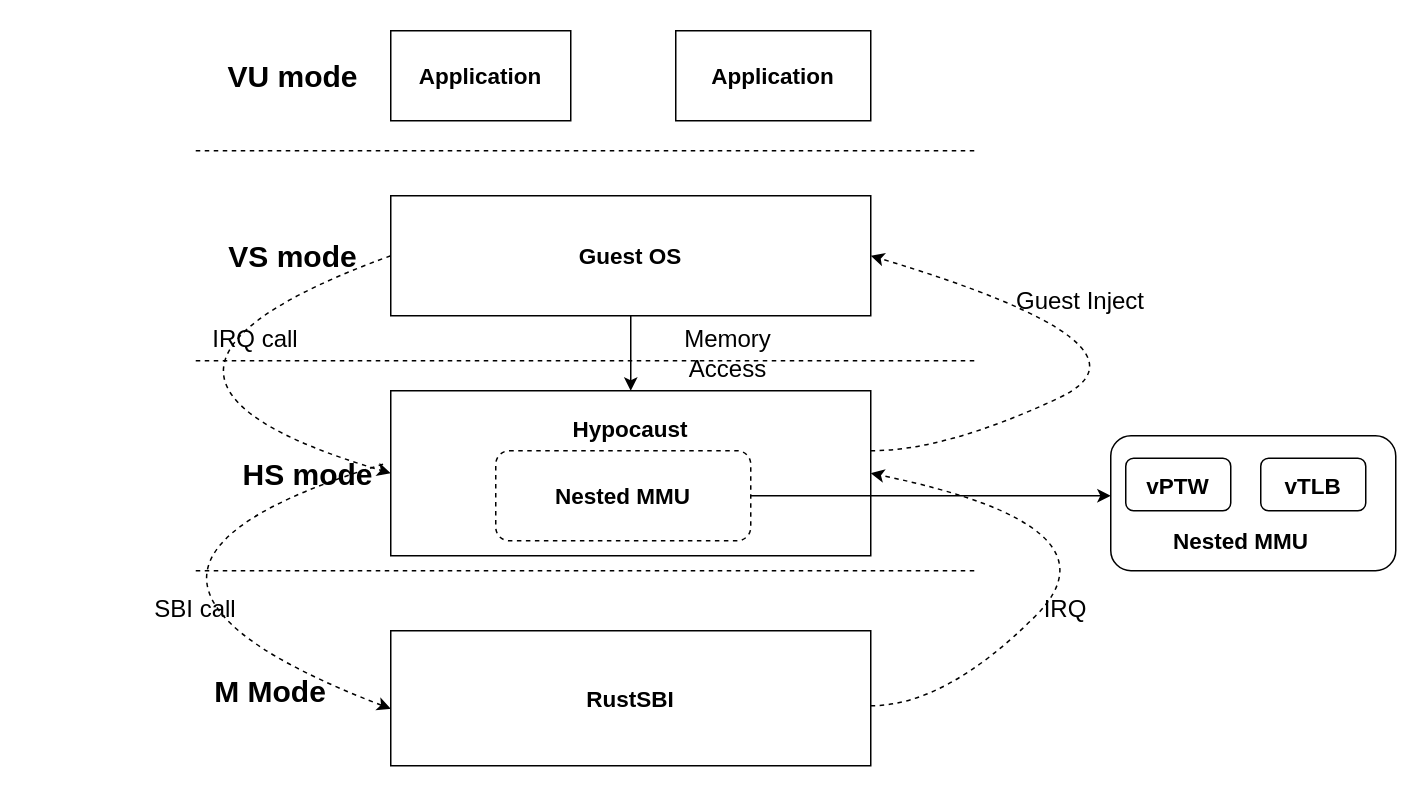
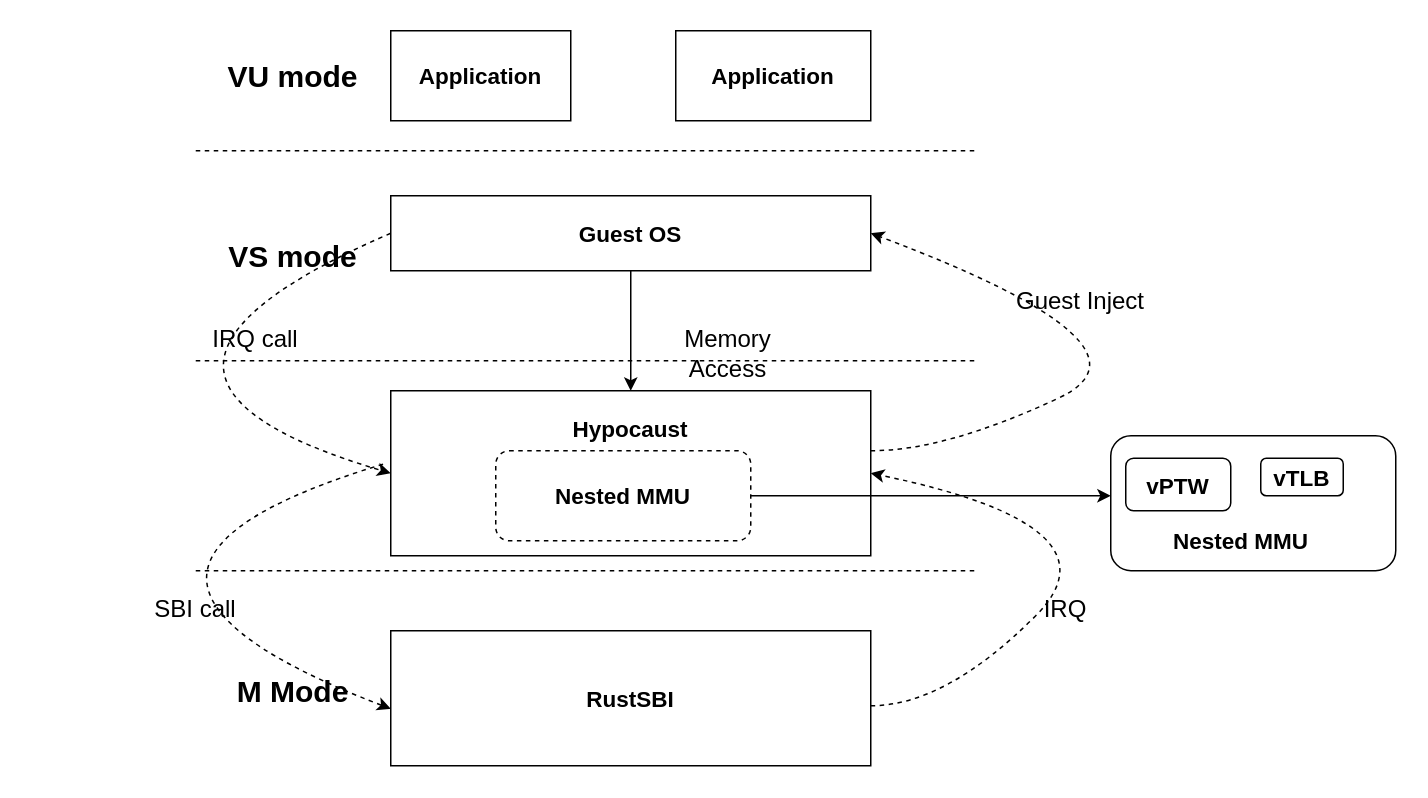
(631, 256) -> (631, 233)
(308, 473) -> none
(1313, 485) -> (1302, 477)
(271, 691) -> (293, 691)
